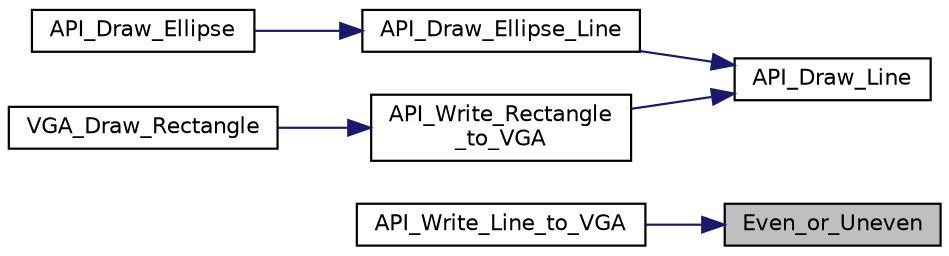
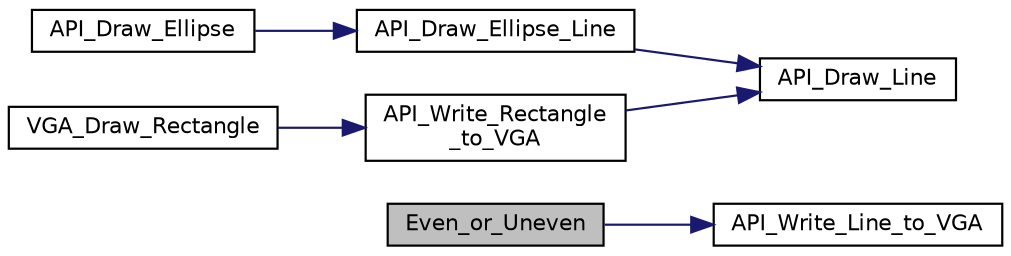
(674, 225) -> (648, 225)
